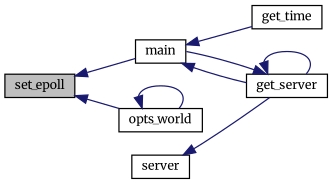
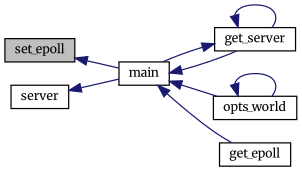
(287, 17) -> (255, 155)
(103, 104) -> (199, 91)
(232, 124) -> (100, 83)
